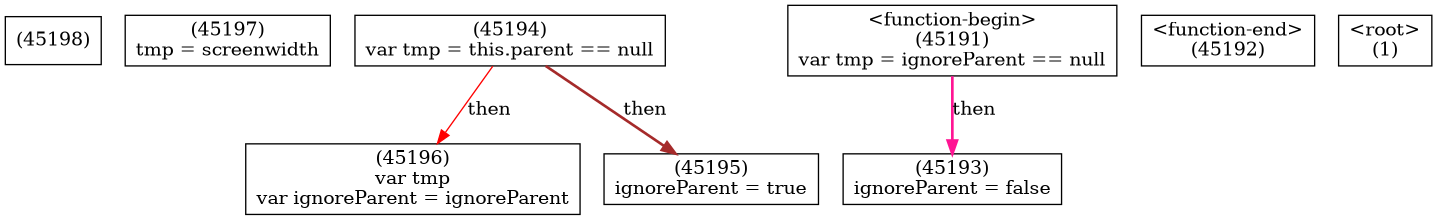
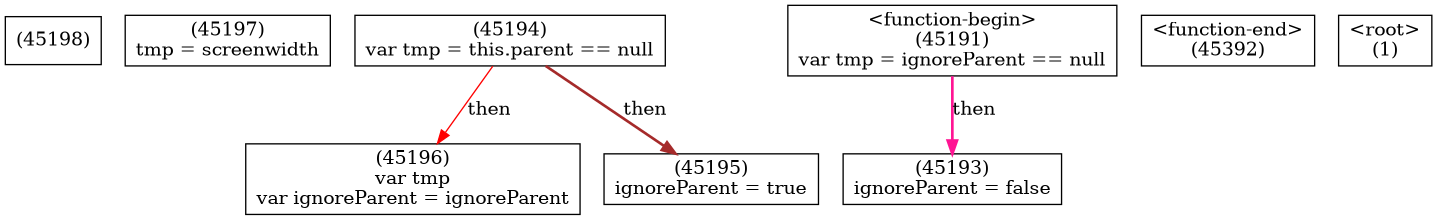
(1228, 41) -> (1228, 41)
